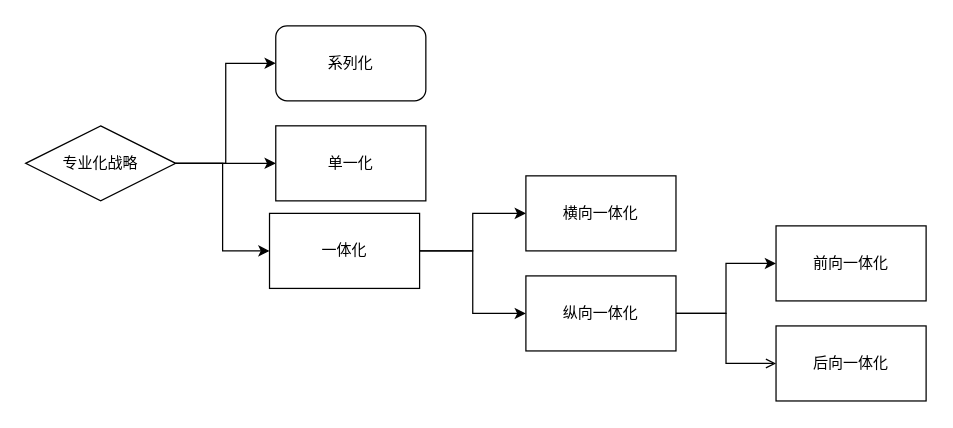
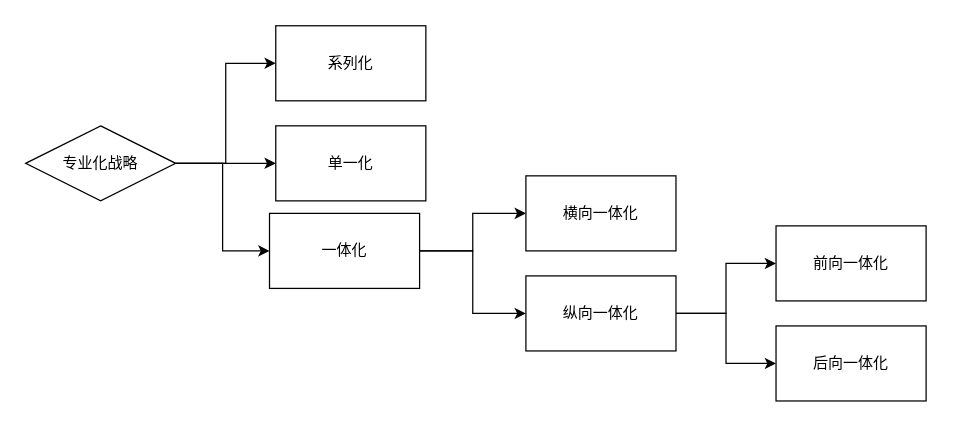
(351, 63) -> (351, 63)
(768, 363) -> (766, 363)
